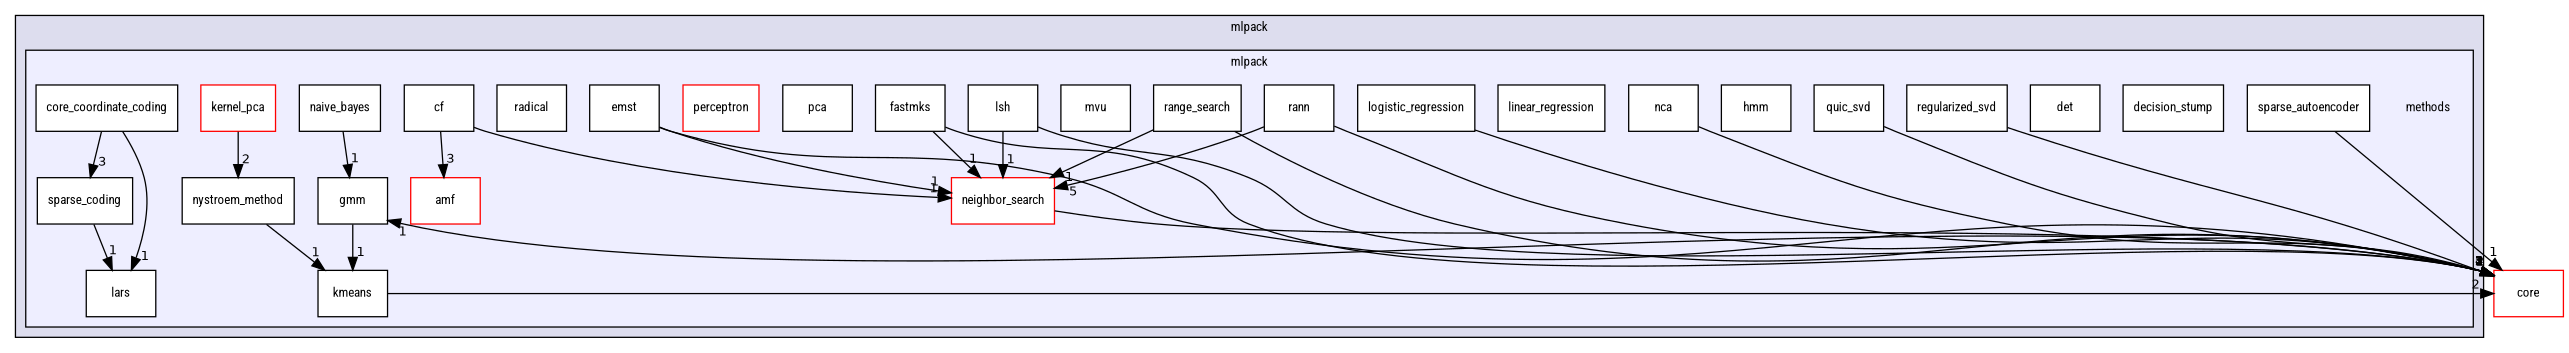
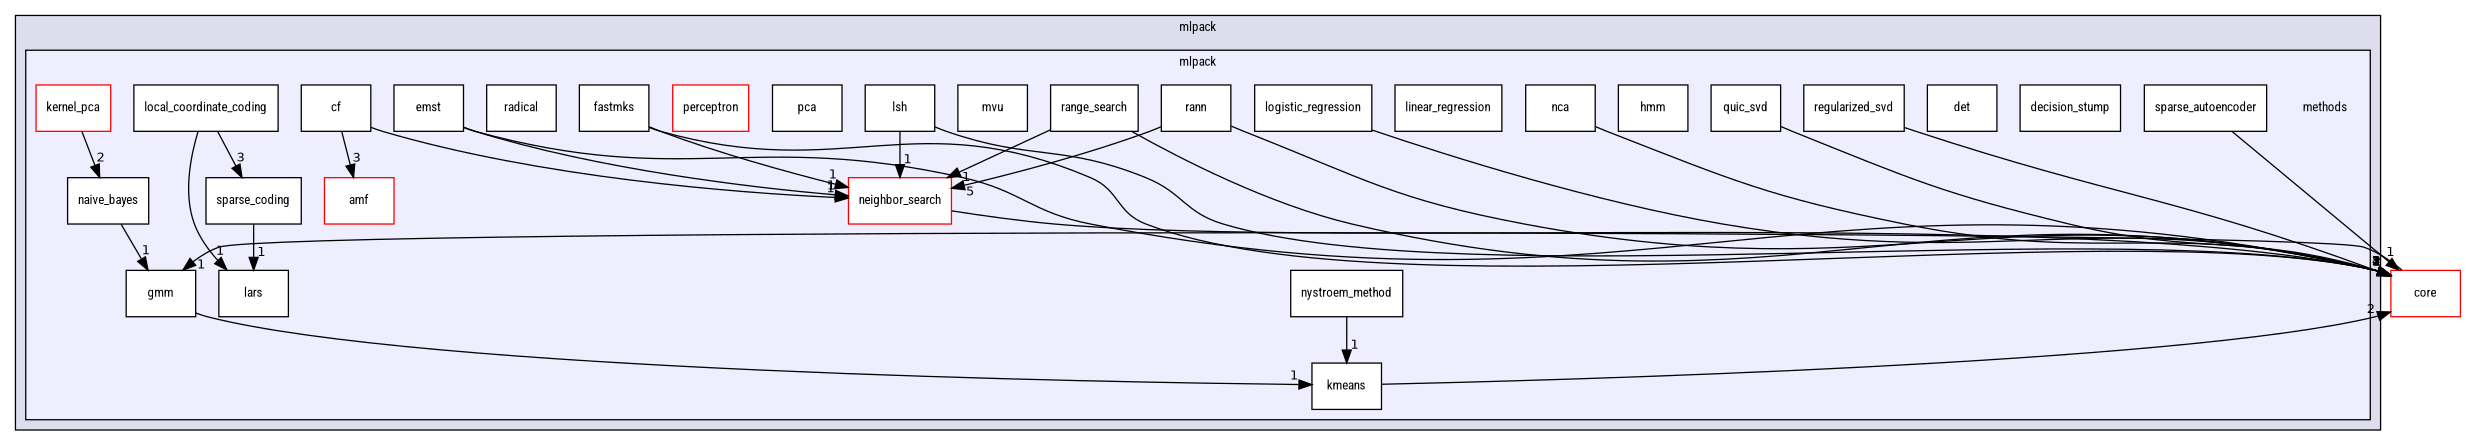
(107, 108) -> (206, 108)
(238, 148) -> (88, 149)
